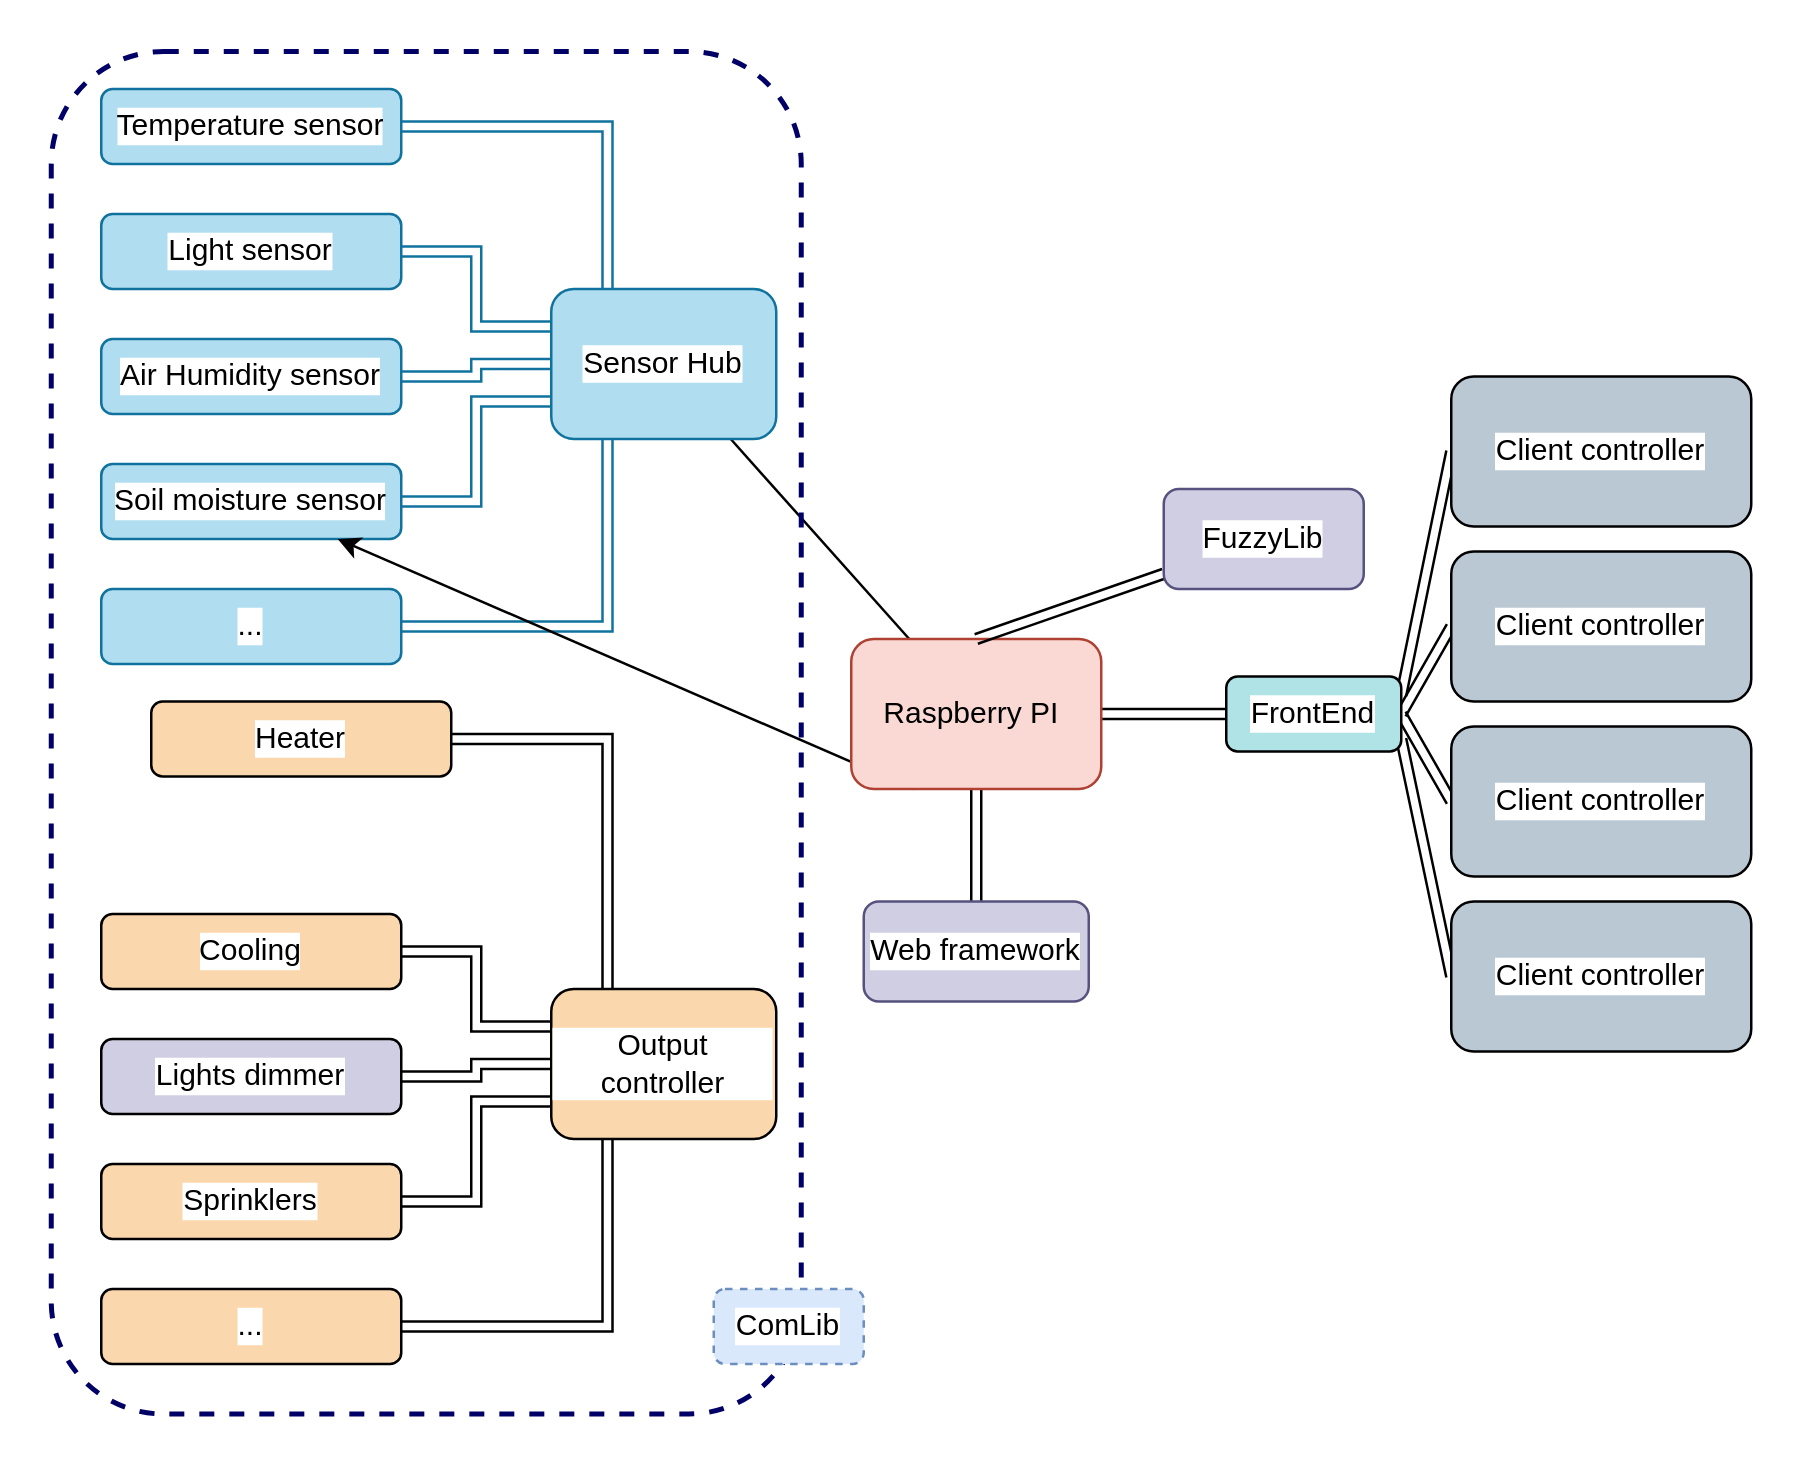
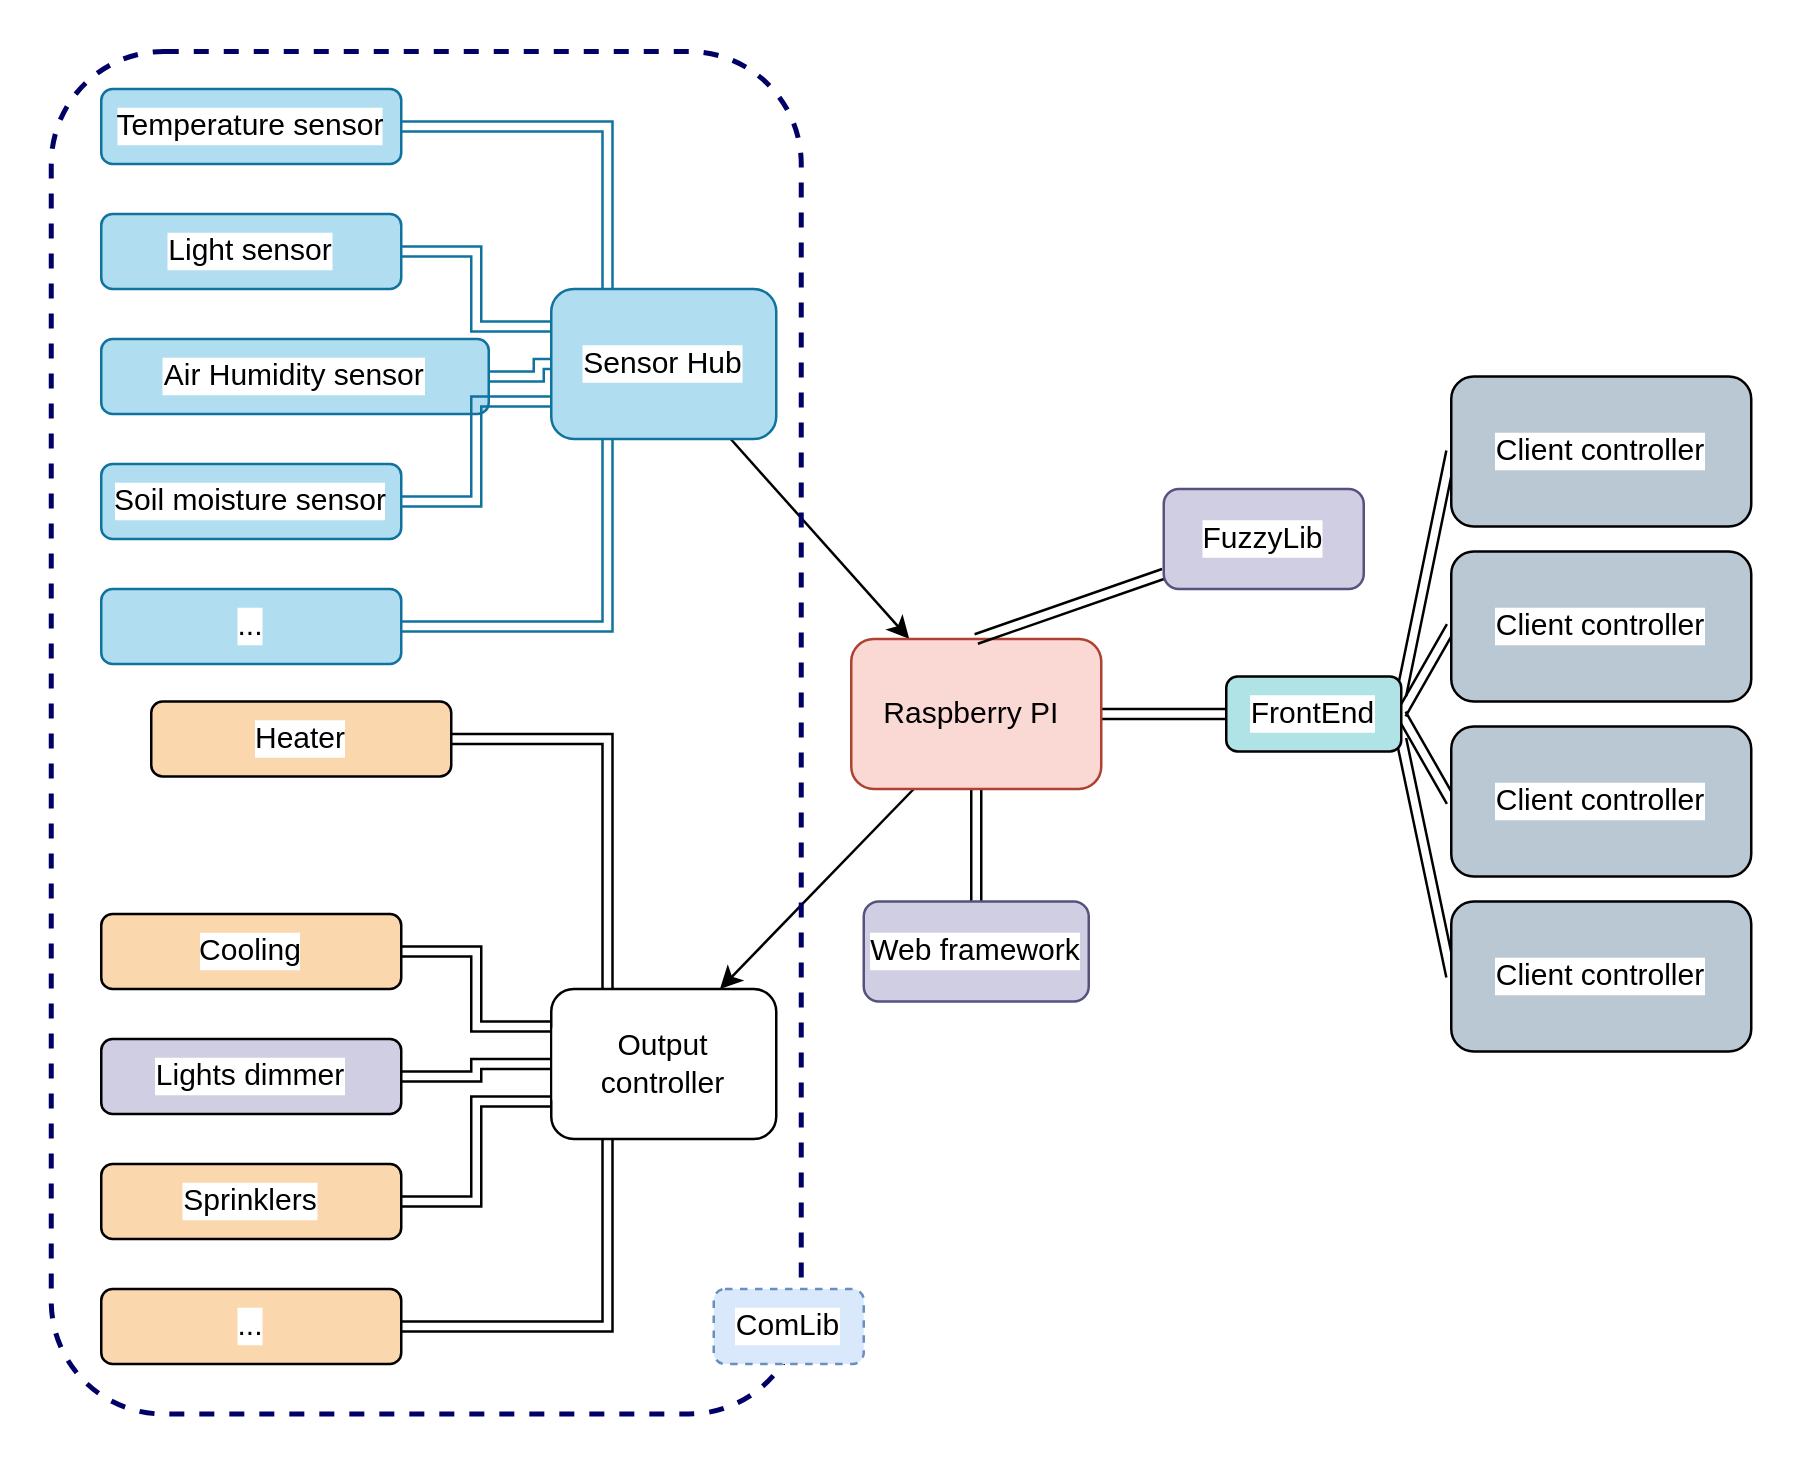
(251, 376) -> (295, 376)
(901, 630) -> (897, 625)
(705, 698) -> (822, 883)
(664, 1064) -> (664, 1064)
